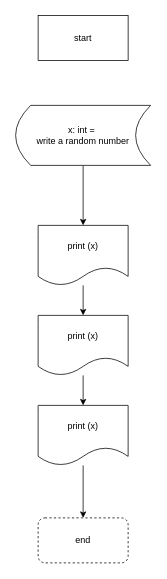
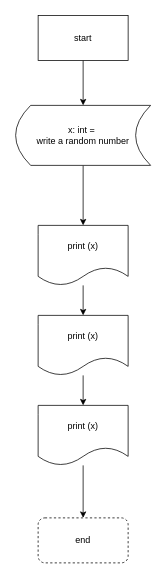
none -> (83, 99)
